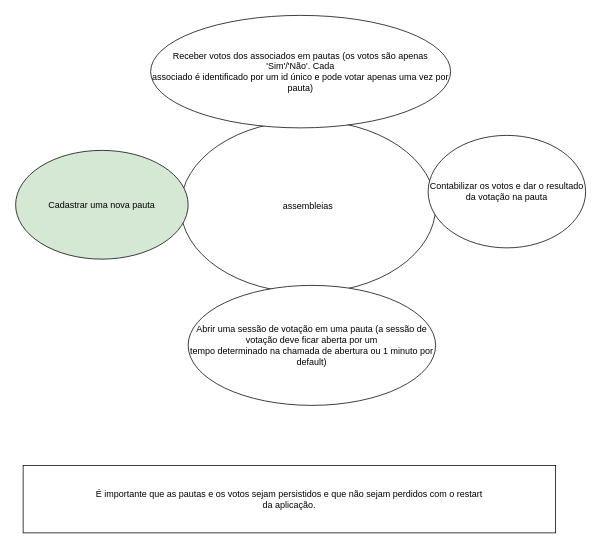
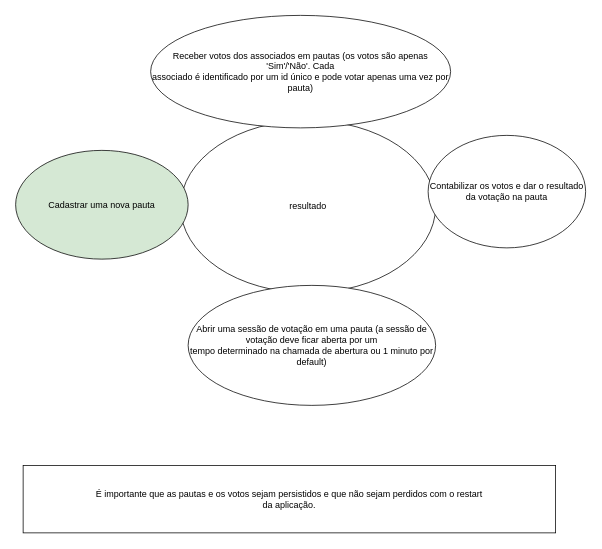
(308, 207) -> (308, 207)
